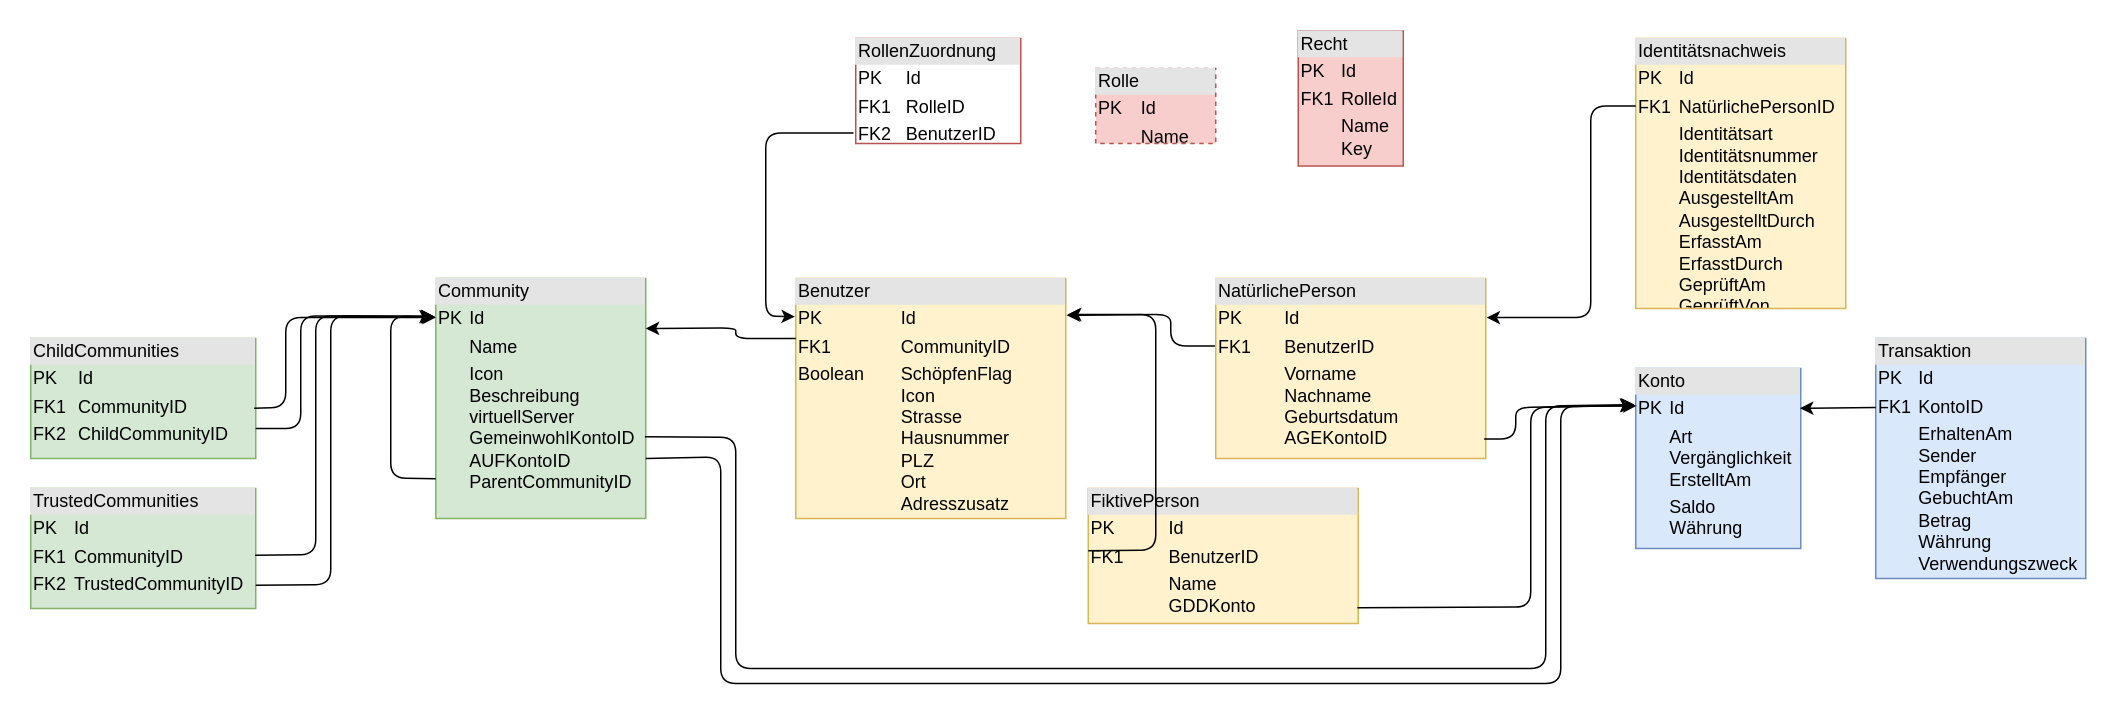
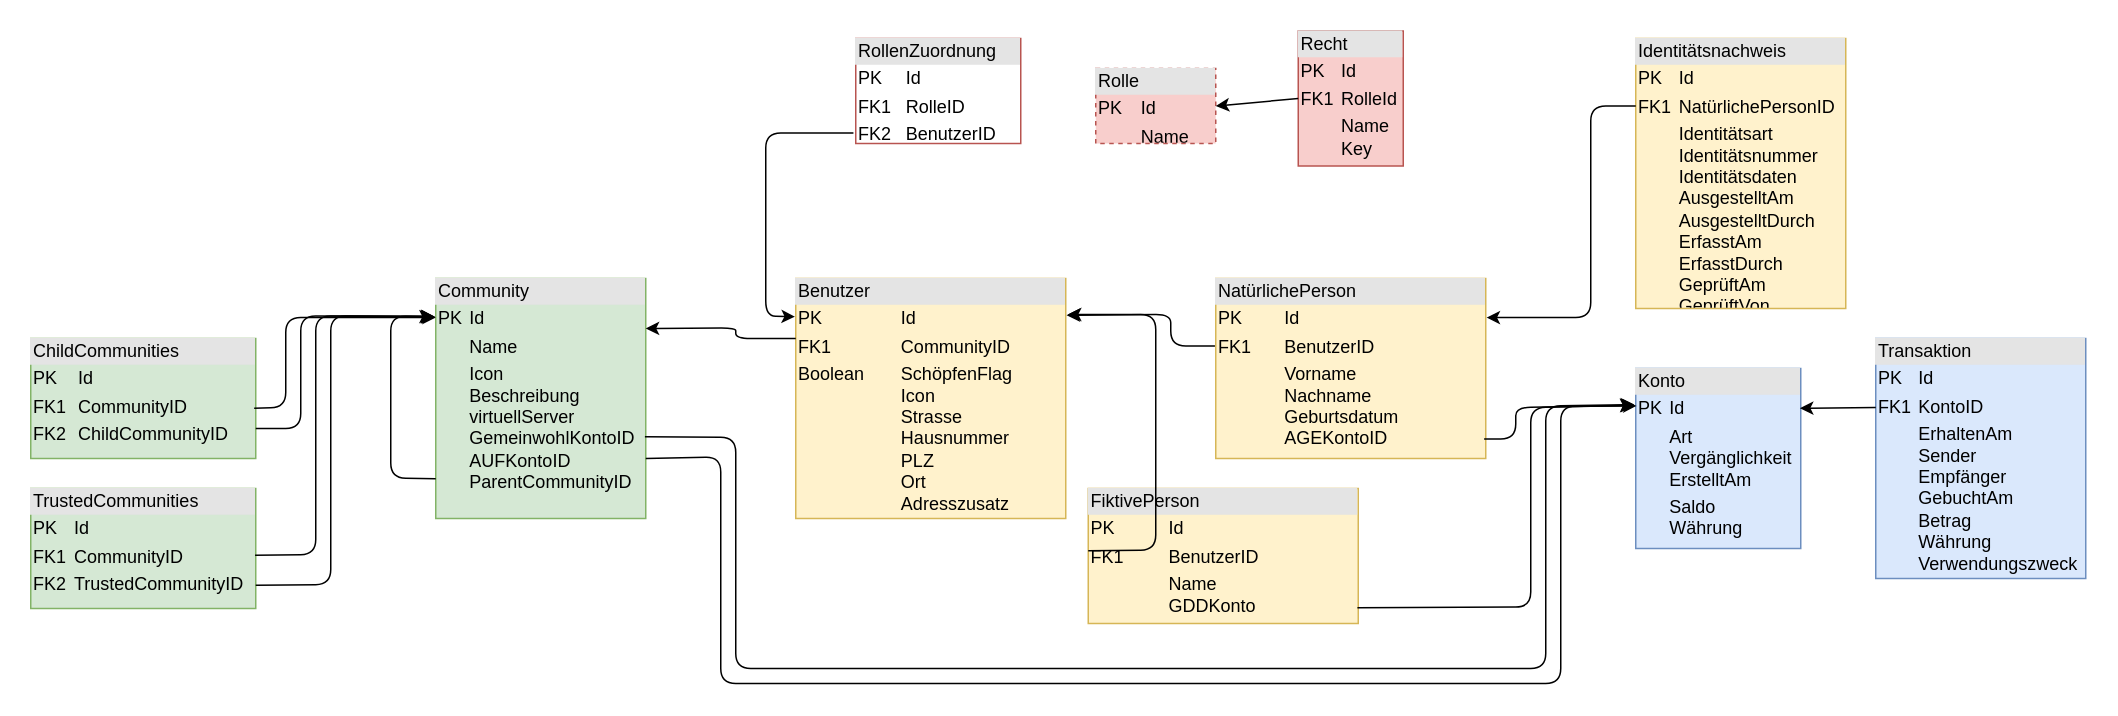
none -> (1262, 102)
